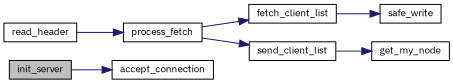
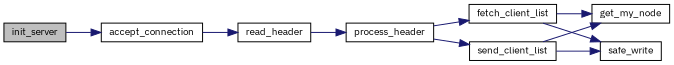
none -> (569, 14)
(163, 32) -> (390, 32)
none -> (215, 32)
none -> (573, 51)
